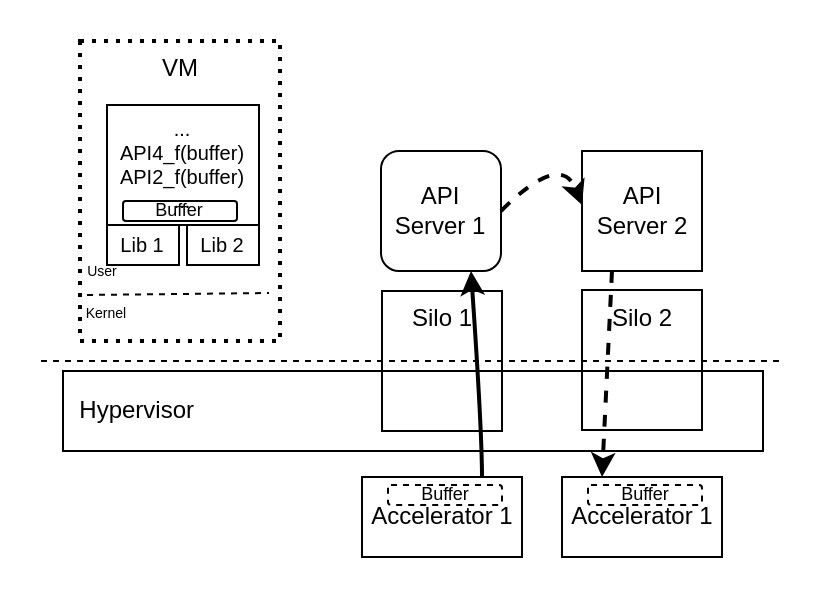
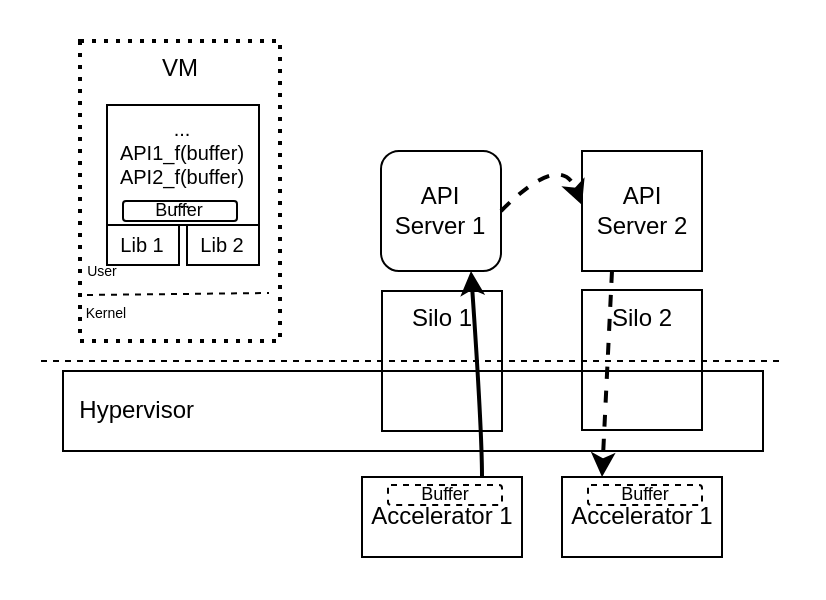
(183, 153) -> (183, 153)
